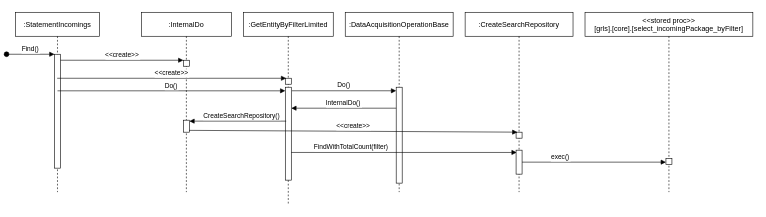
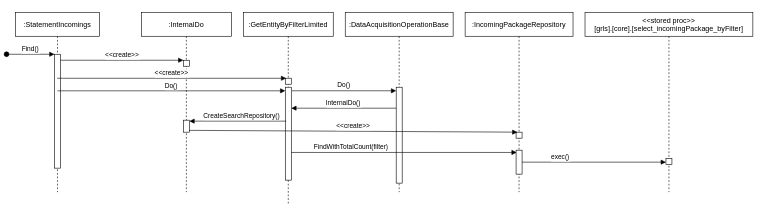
(519, 25) -> (519, 25)
